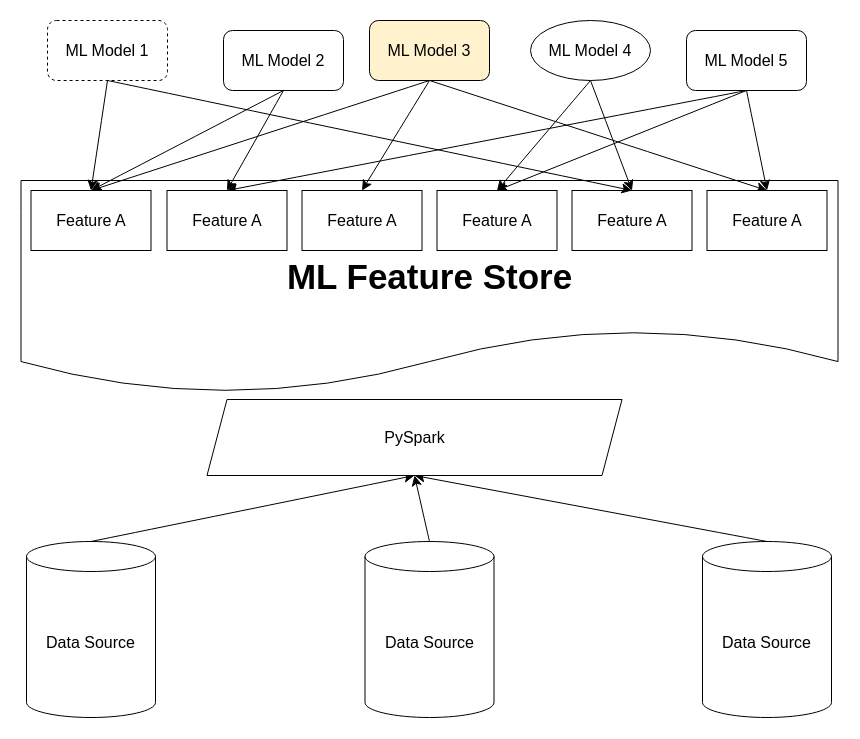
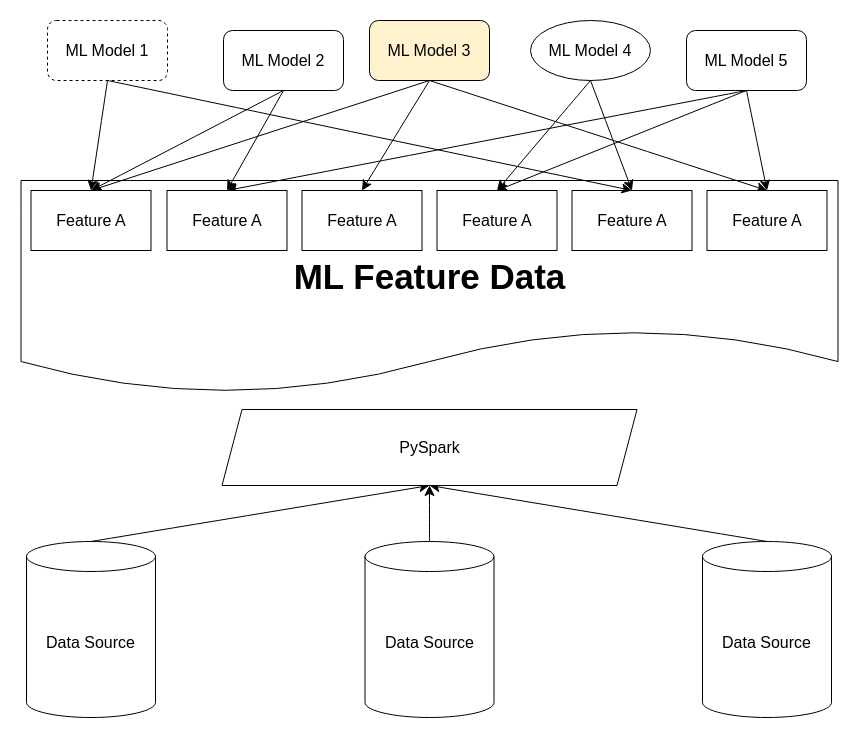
(430, 256) -> (430, 256)
(415, 438) -> (430, 448)
